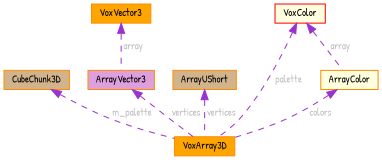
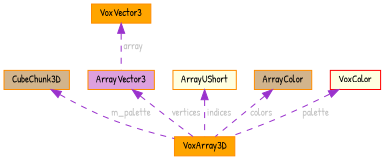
(328, 51) -> none
(205, 80) -> (205, 80)
(349, 80) -> (283, 80)
(220, 113) -> (218, 113)
